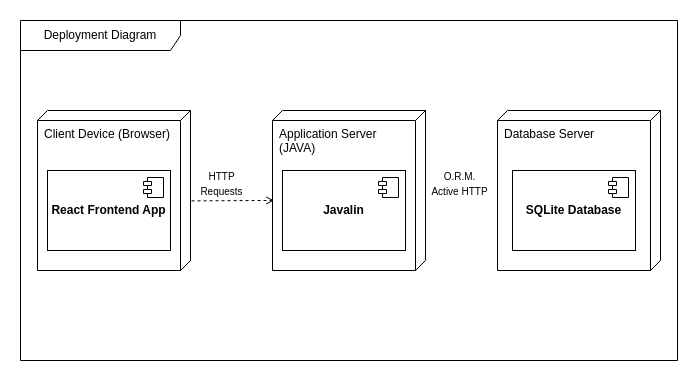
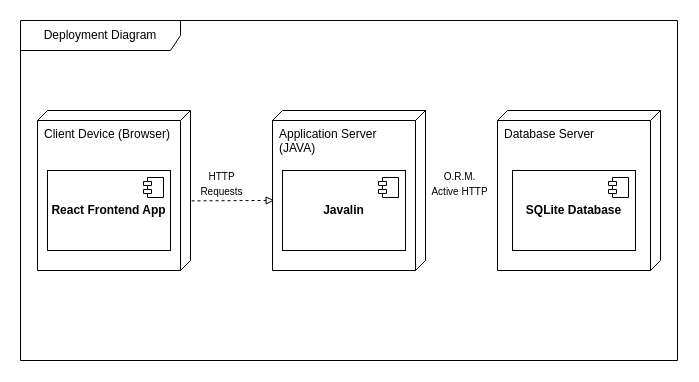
(268, 200) -> (264, 200)
